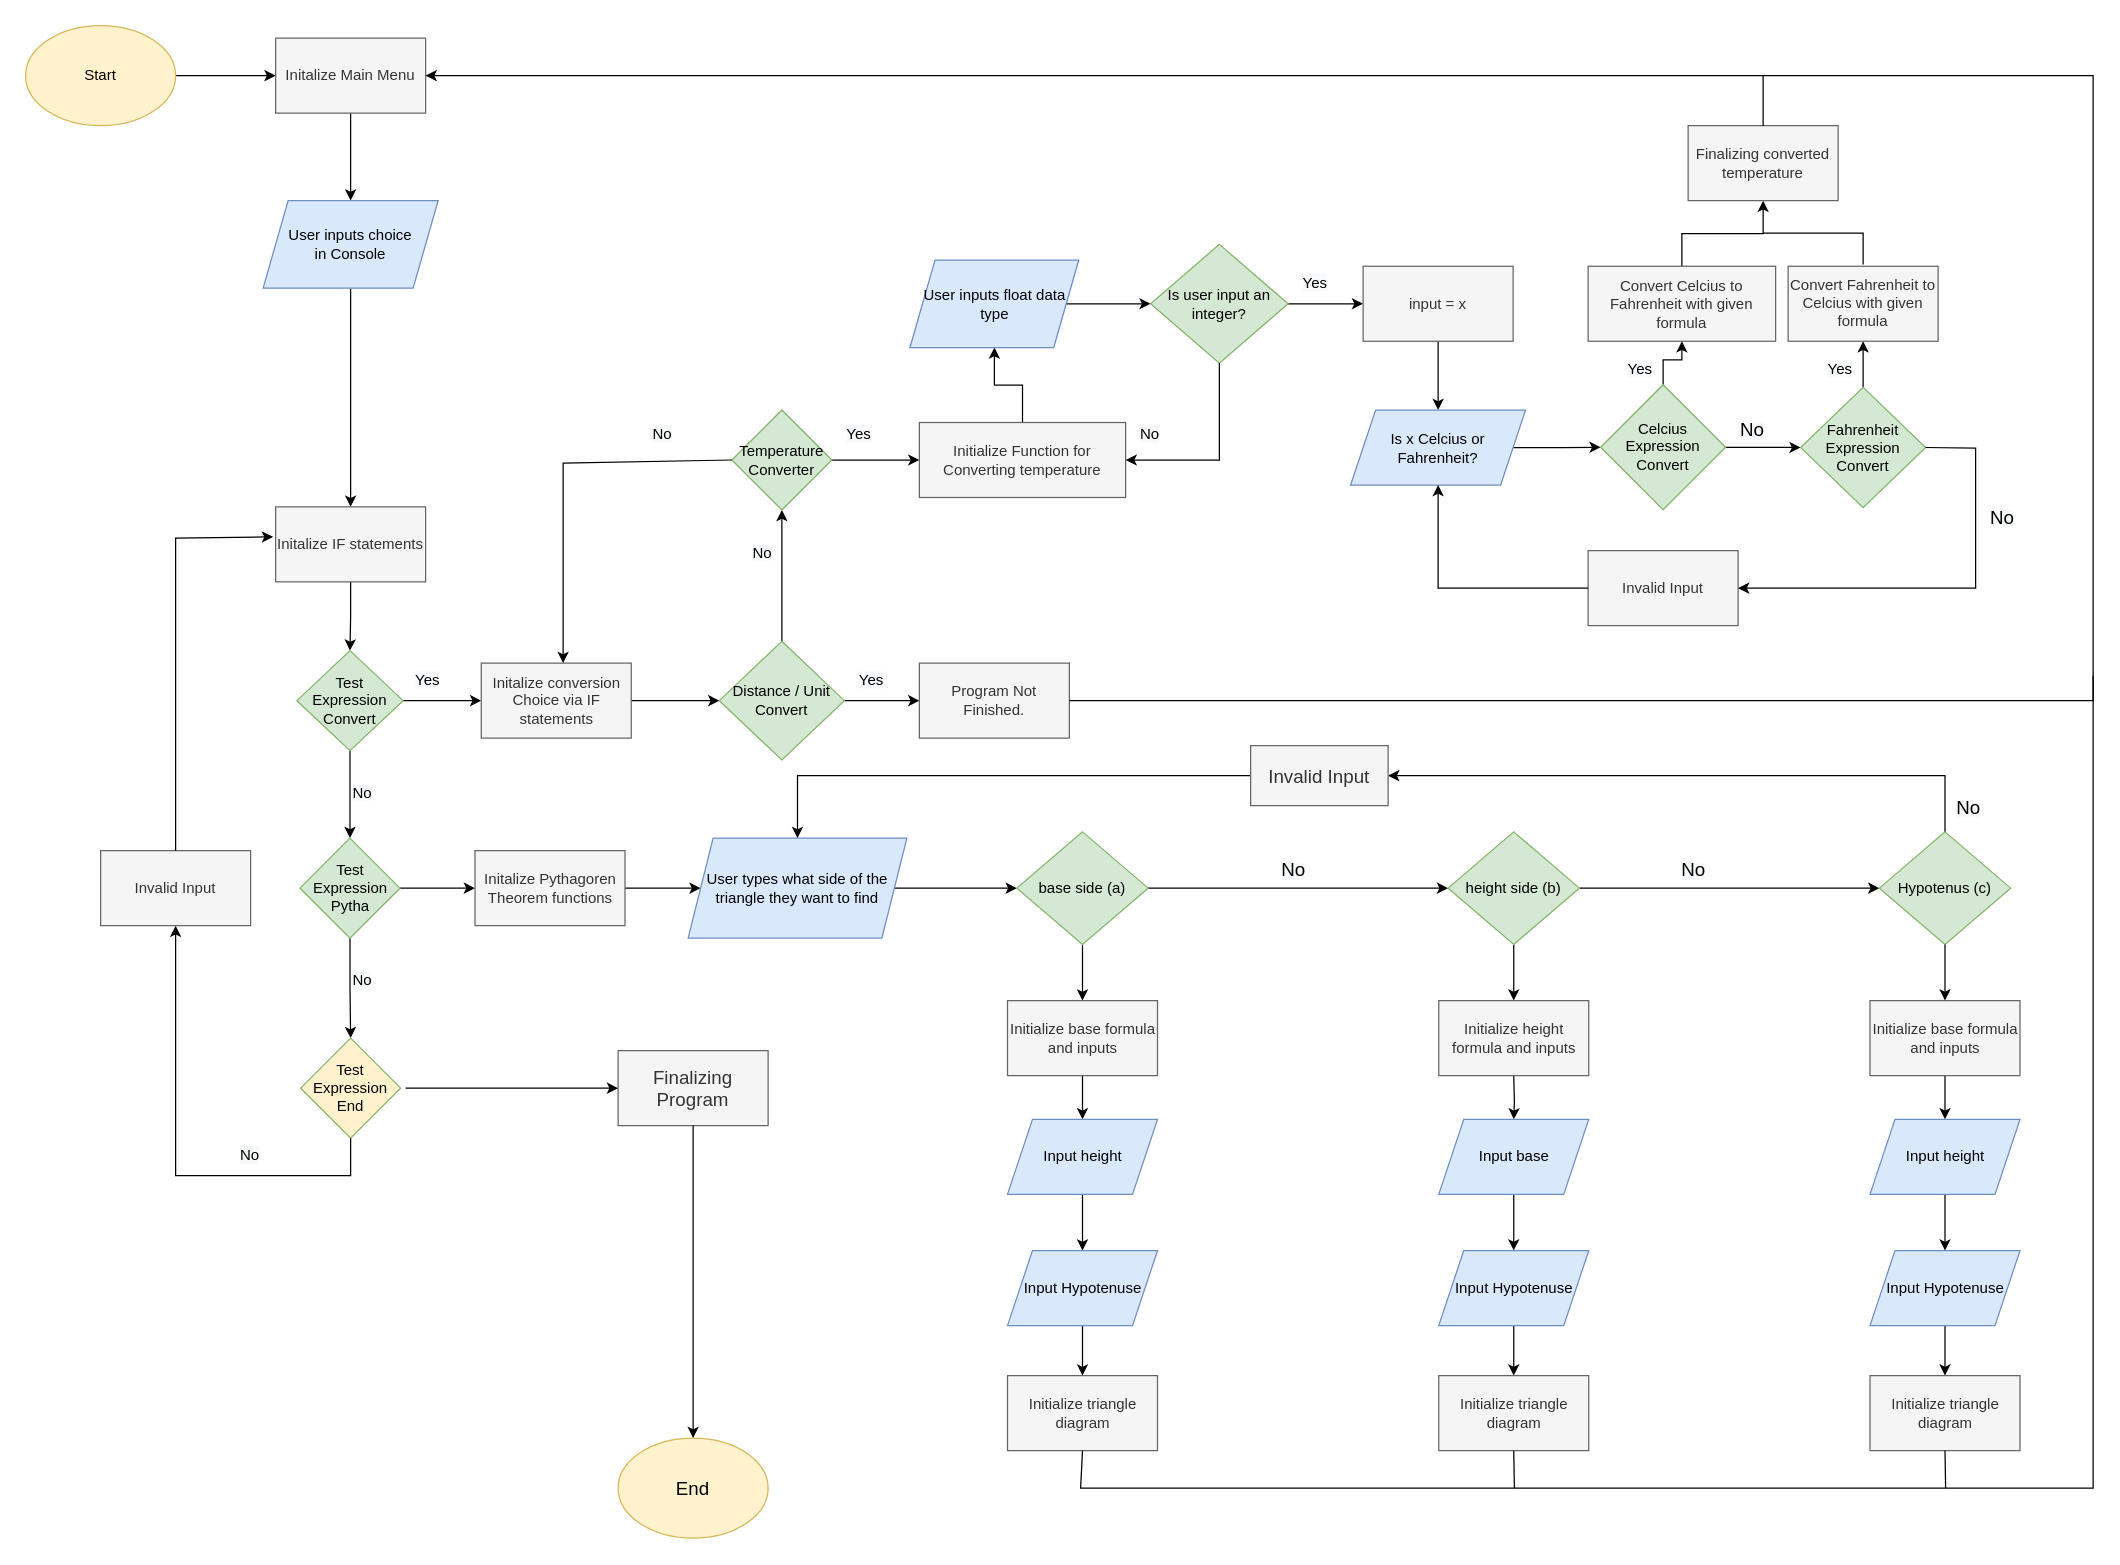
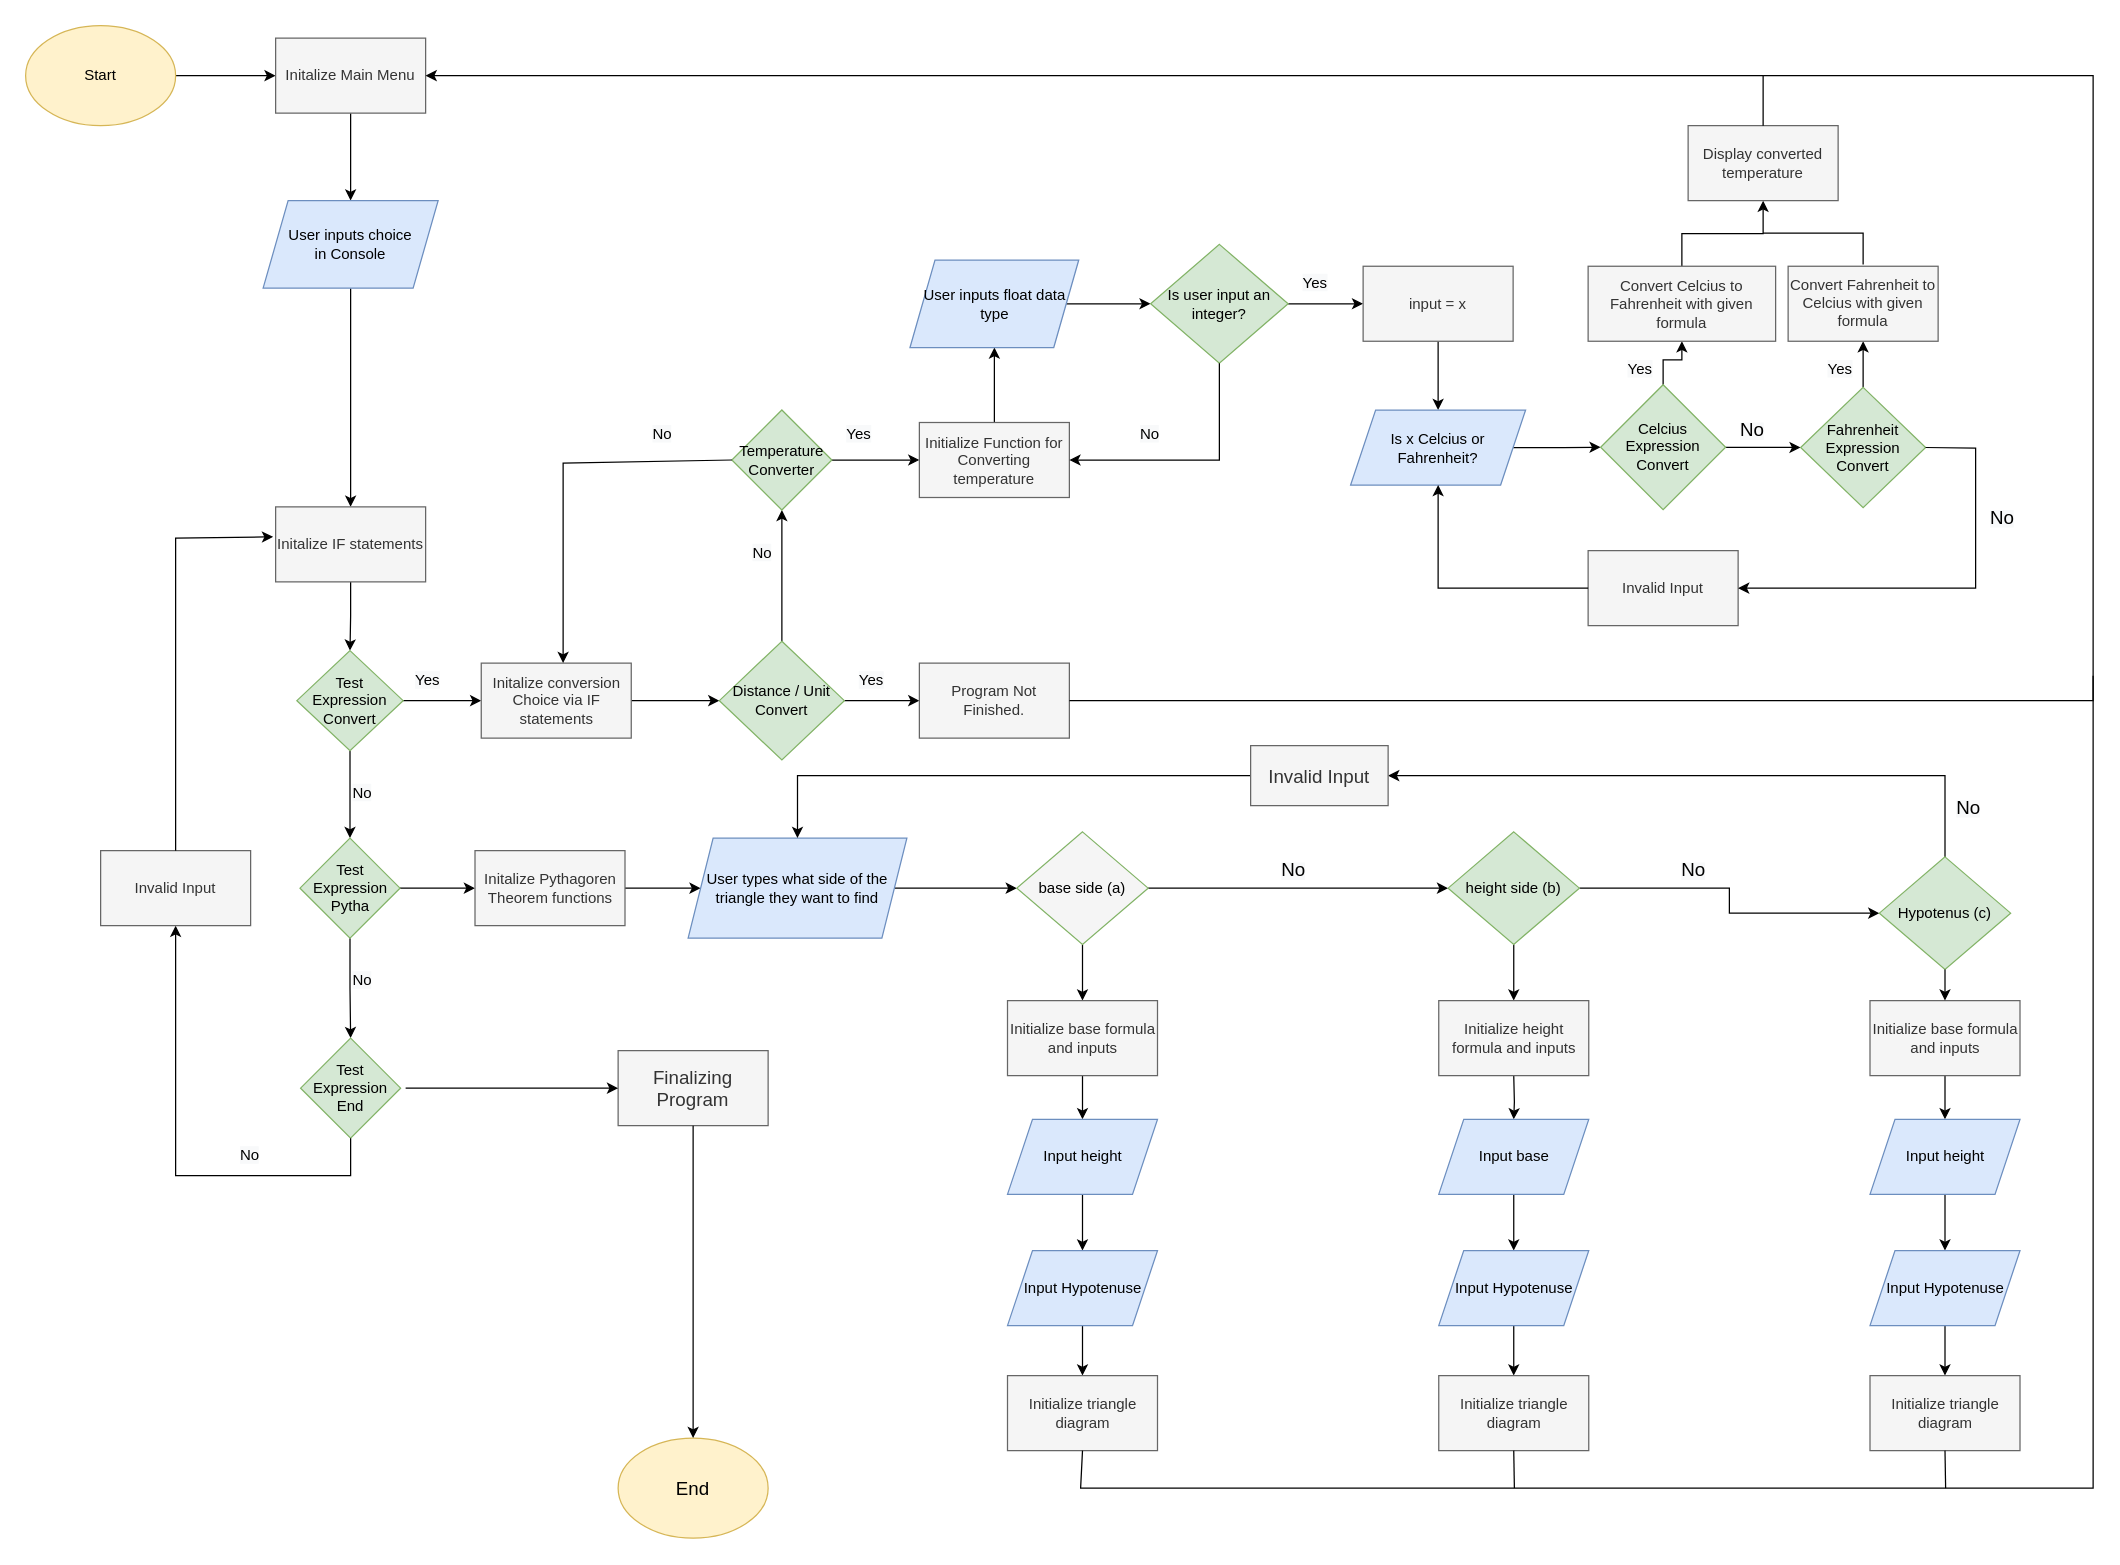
(1763, 163) -> (1763, 163)
(1023, 460) -> (994, 460)
(1083, 888) -> (1083, 888)
(1945, 888) -> (1945, 913)
(351, 1088) -> (351, 1088)
